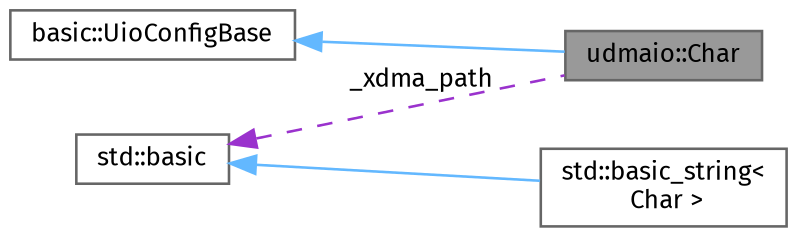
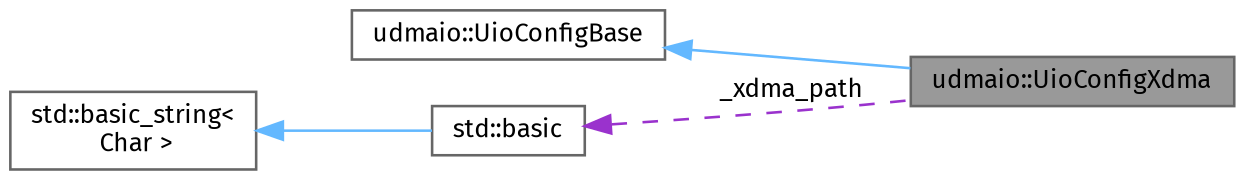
(153, 35) -> (508, 35)
(664, 56) -> (1073, 82)
(398, 173) -> (358, 131)
